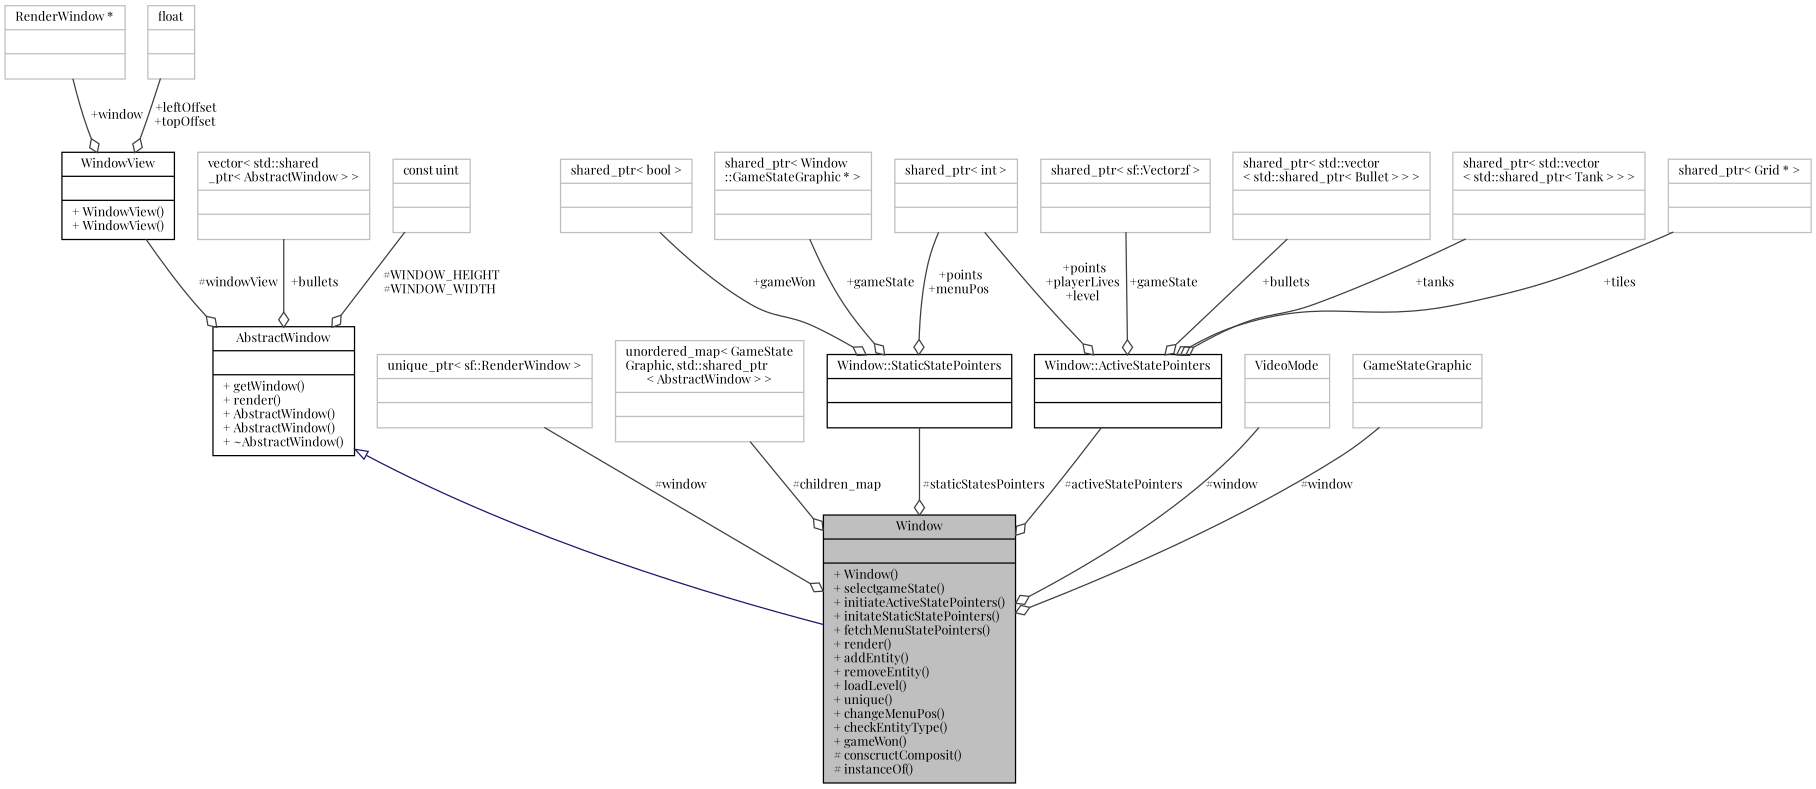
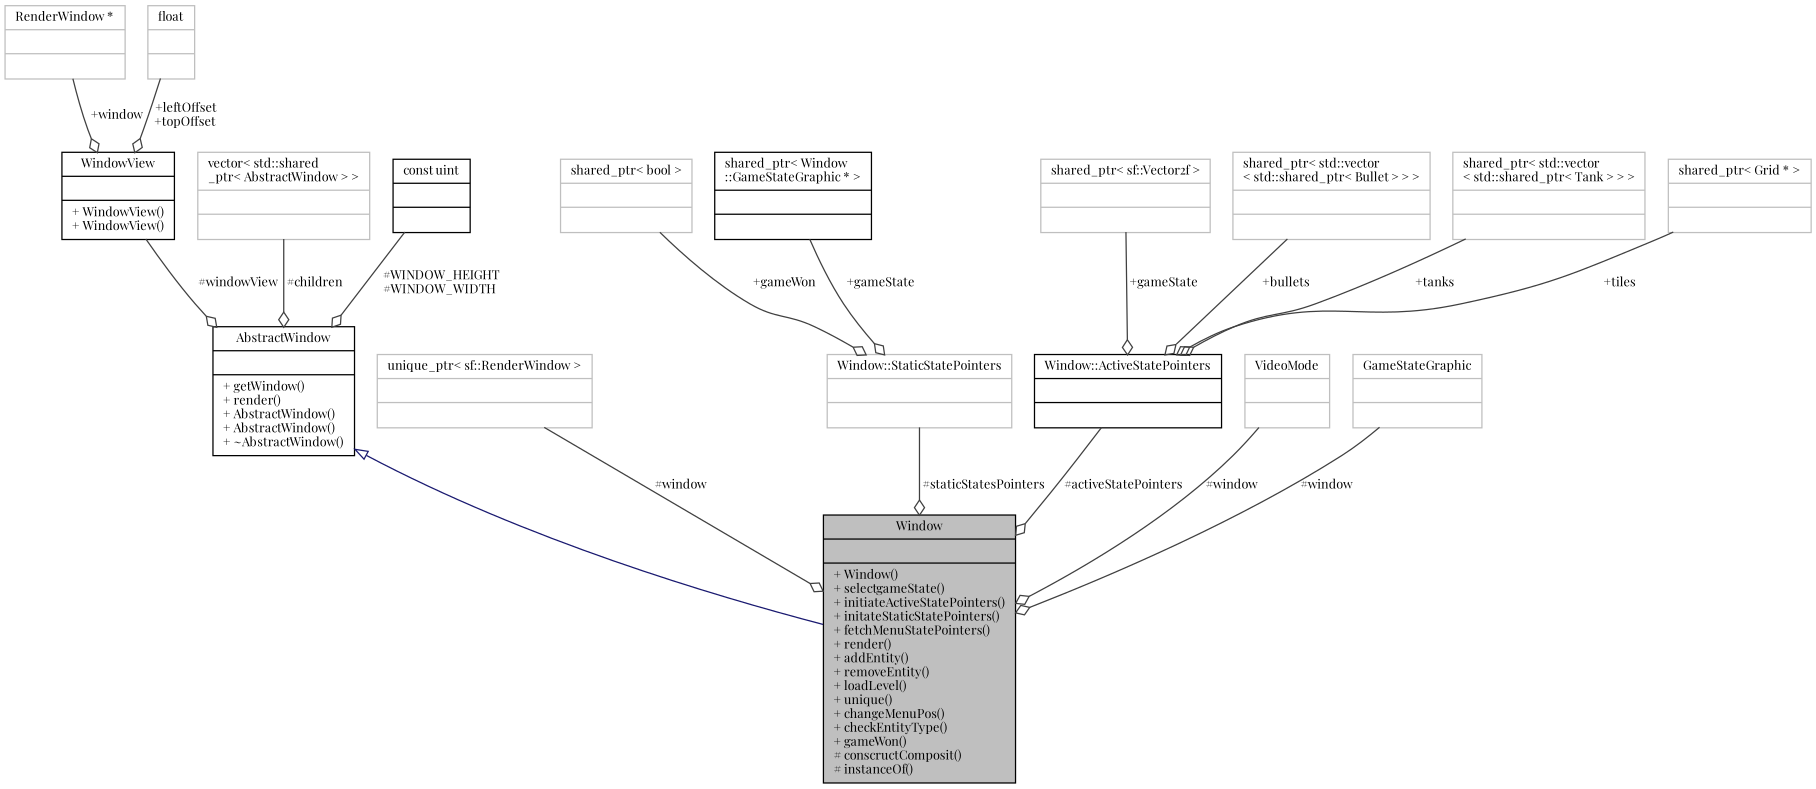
(432, 196) -> (432, 196)
(793, 196) -> (793, 196)
(956, 196) -> none
(313, 283) -> (313, 283)
(710, 391) -> none
(919, 391) -> (919, 391)
